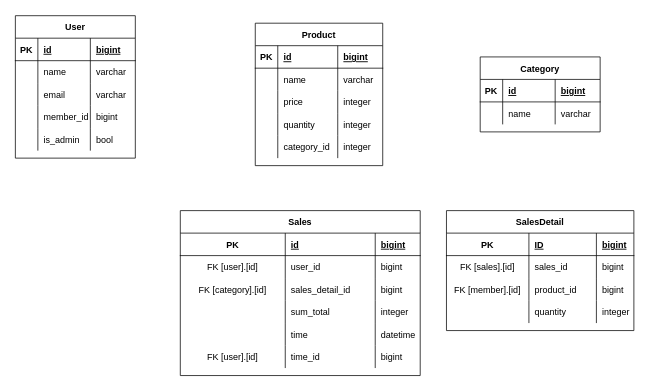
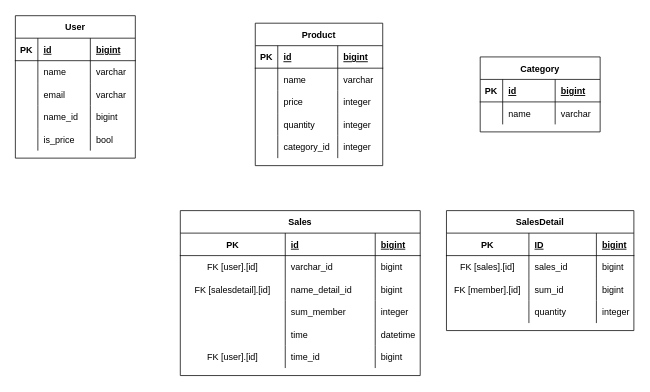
(65, 117) -> (60, 117)
(61, 140) -> (61, 140)
(307, 267) -> (315, 267)
(233, 290) -> (233, 290)
(324, 290) -> (323, 290)
(559, 290) -> (549, 290)
(313, 312) -> (316, 312)
